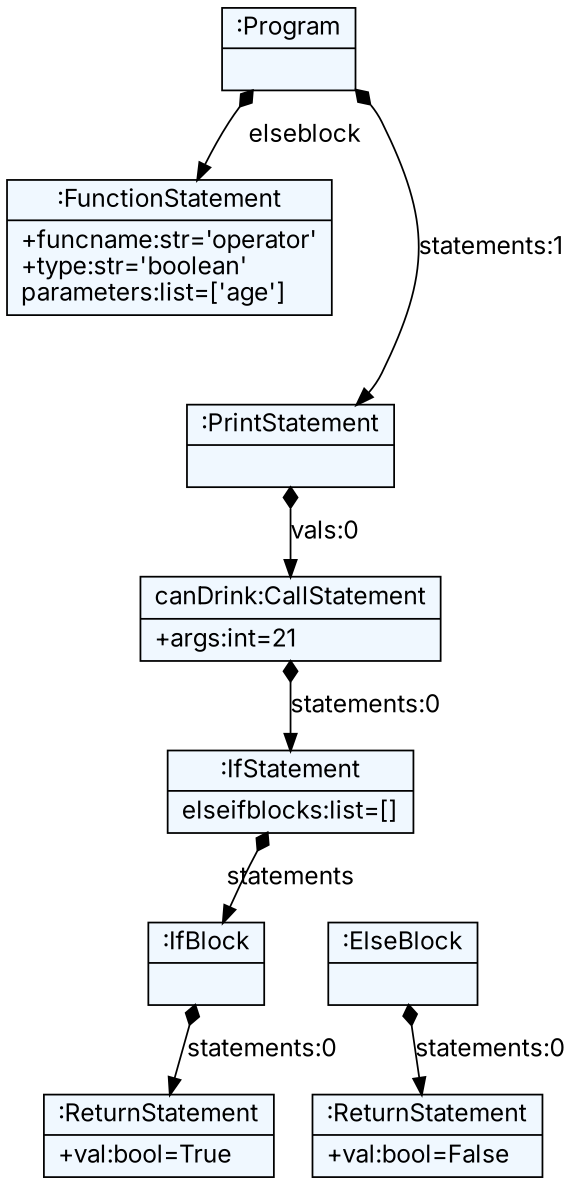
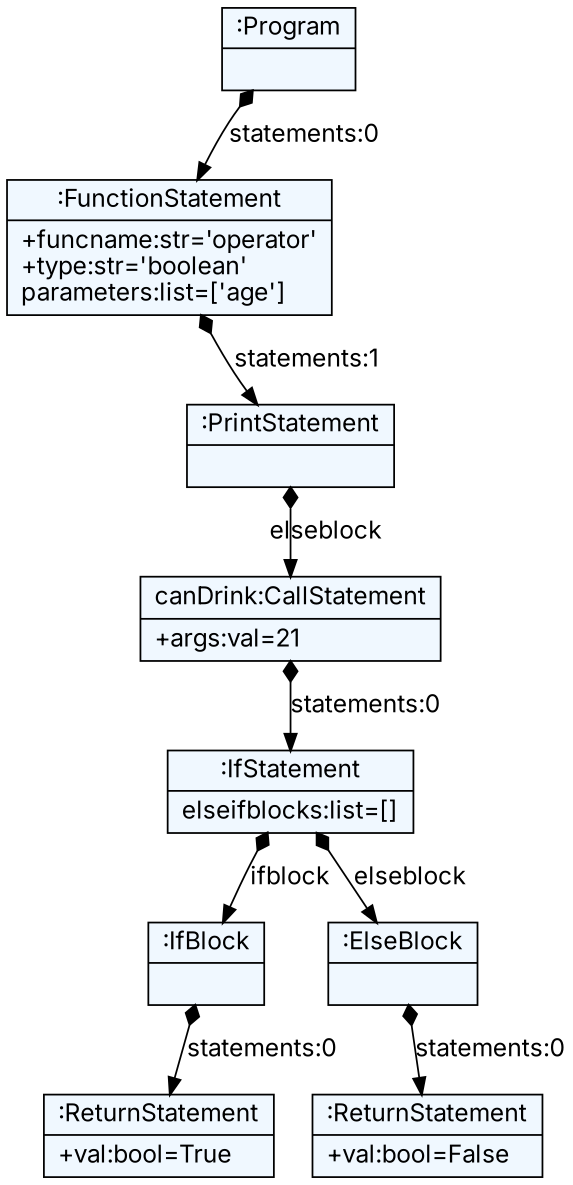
(305, 135) -> (305, 135)
(419, 249) -> (228, 363)
(326, 532) -> (326, 532)
(226, 639) -> (228, 639)
(291, 878) -> (291, 878)
none -> (348, 879)
